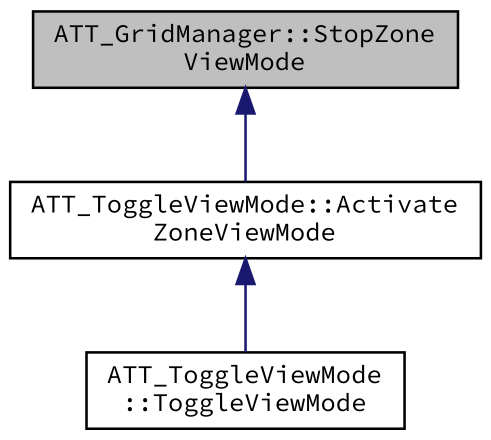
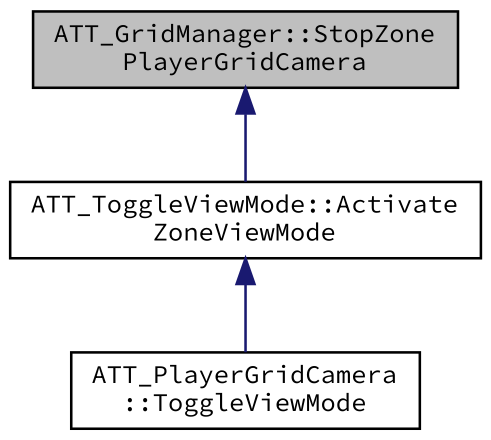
(246, 50) -> (246, 50)
(246, 391) -> (246, 391)
